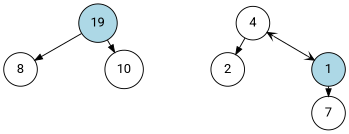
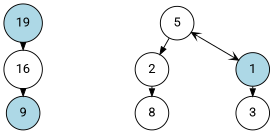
(253, 23) -> (177, 23)
(62, 45) -> (152, 87)
(124, 69) -> (23, 69)
none -> (23, 113)
(329, 113) -> (253, 113)
